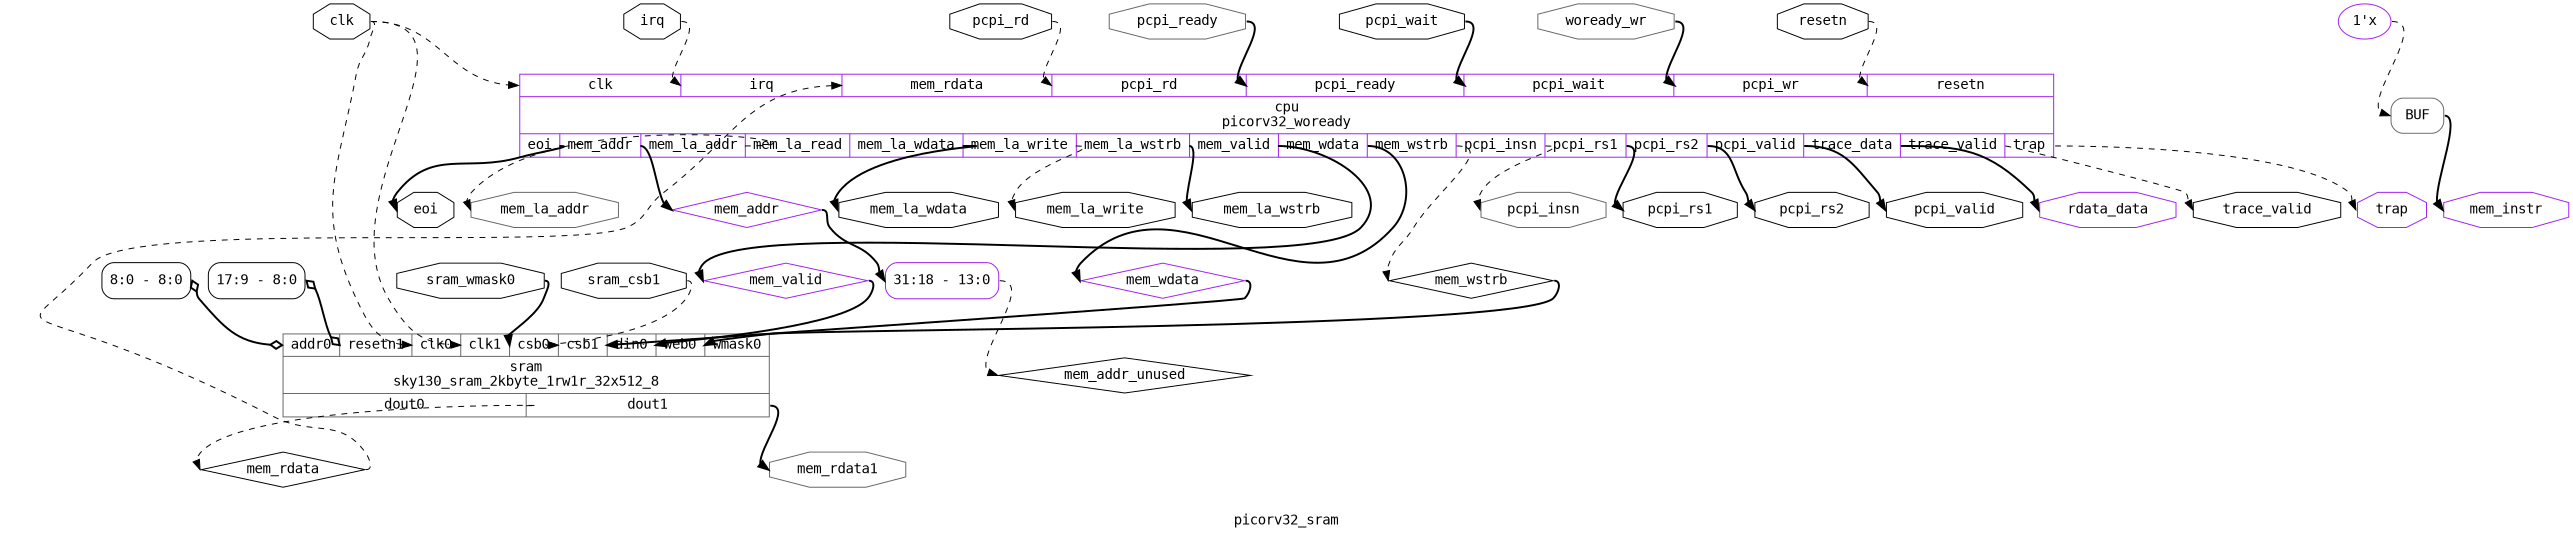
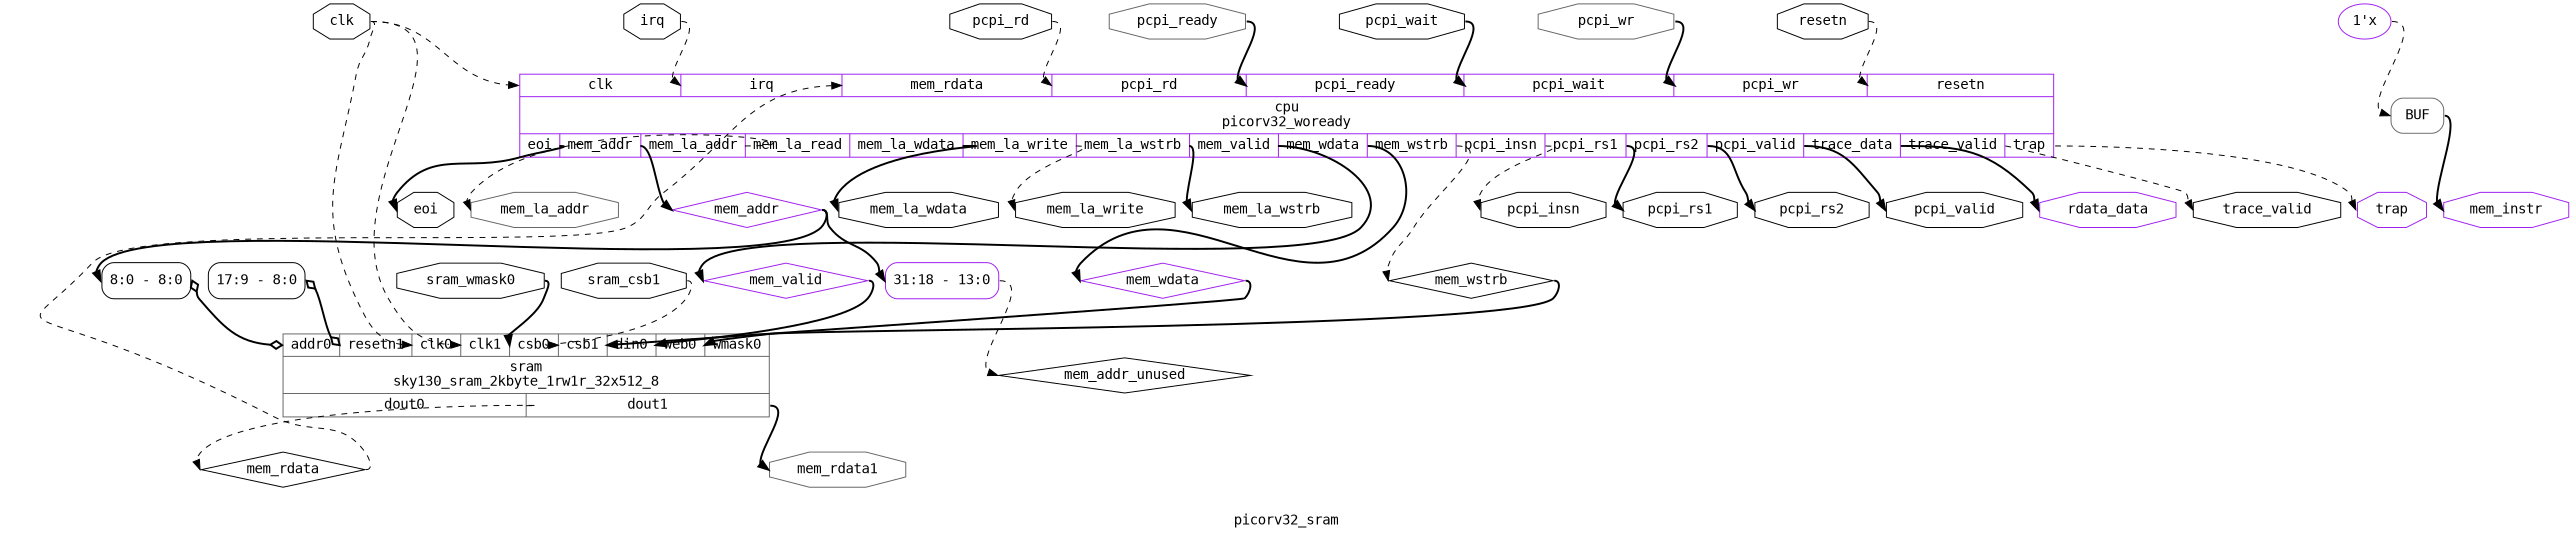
(1606, 21) -> (1606, 21)
(1543, 210) -> (1543, 210)
none -> (467, 245)
